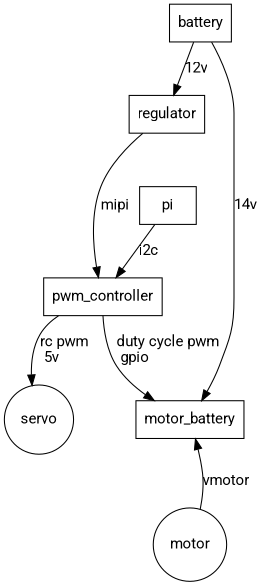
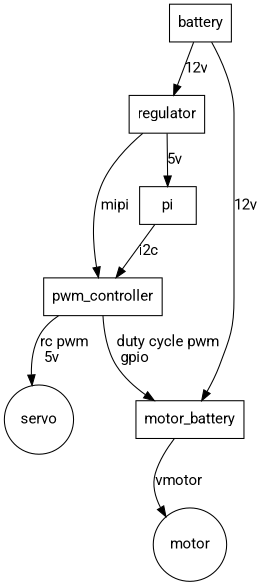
none -> (167, 155)
(246, 206) -> (246, 206)
(203, 479) -> (156, 471)
